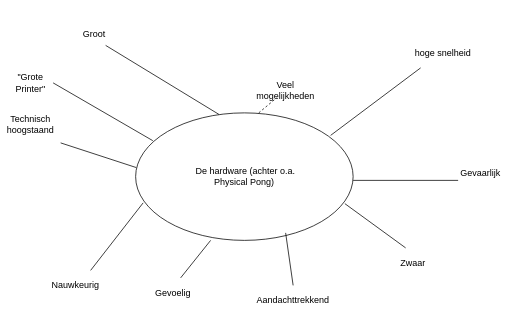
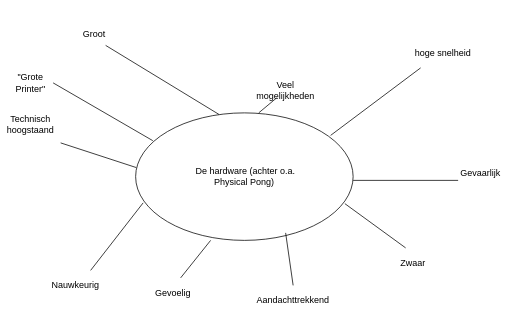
(267, 106) -> (267, 106)
